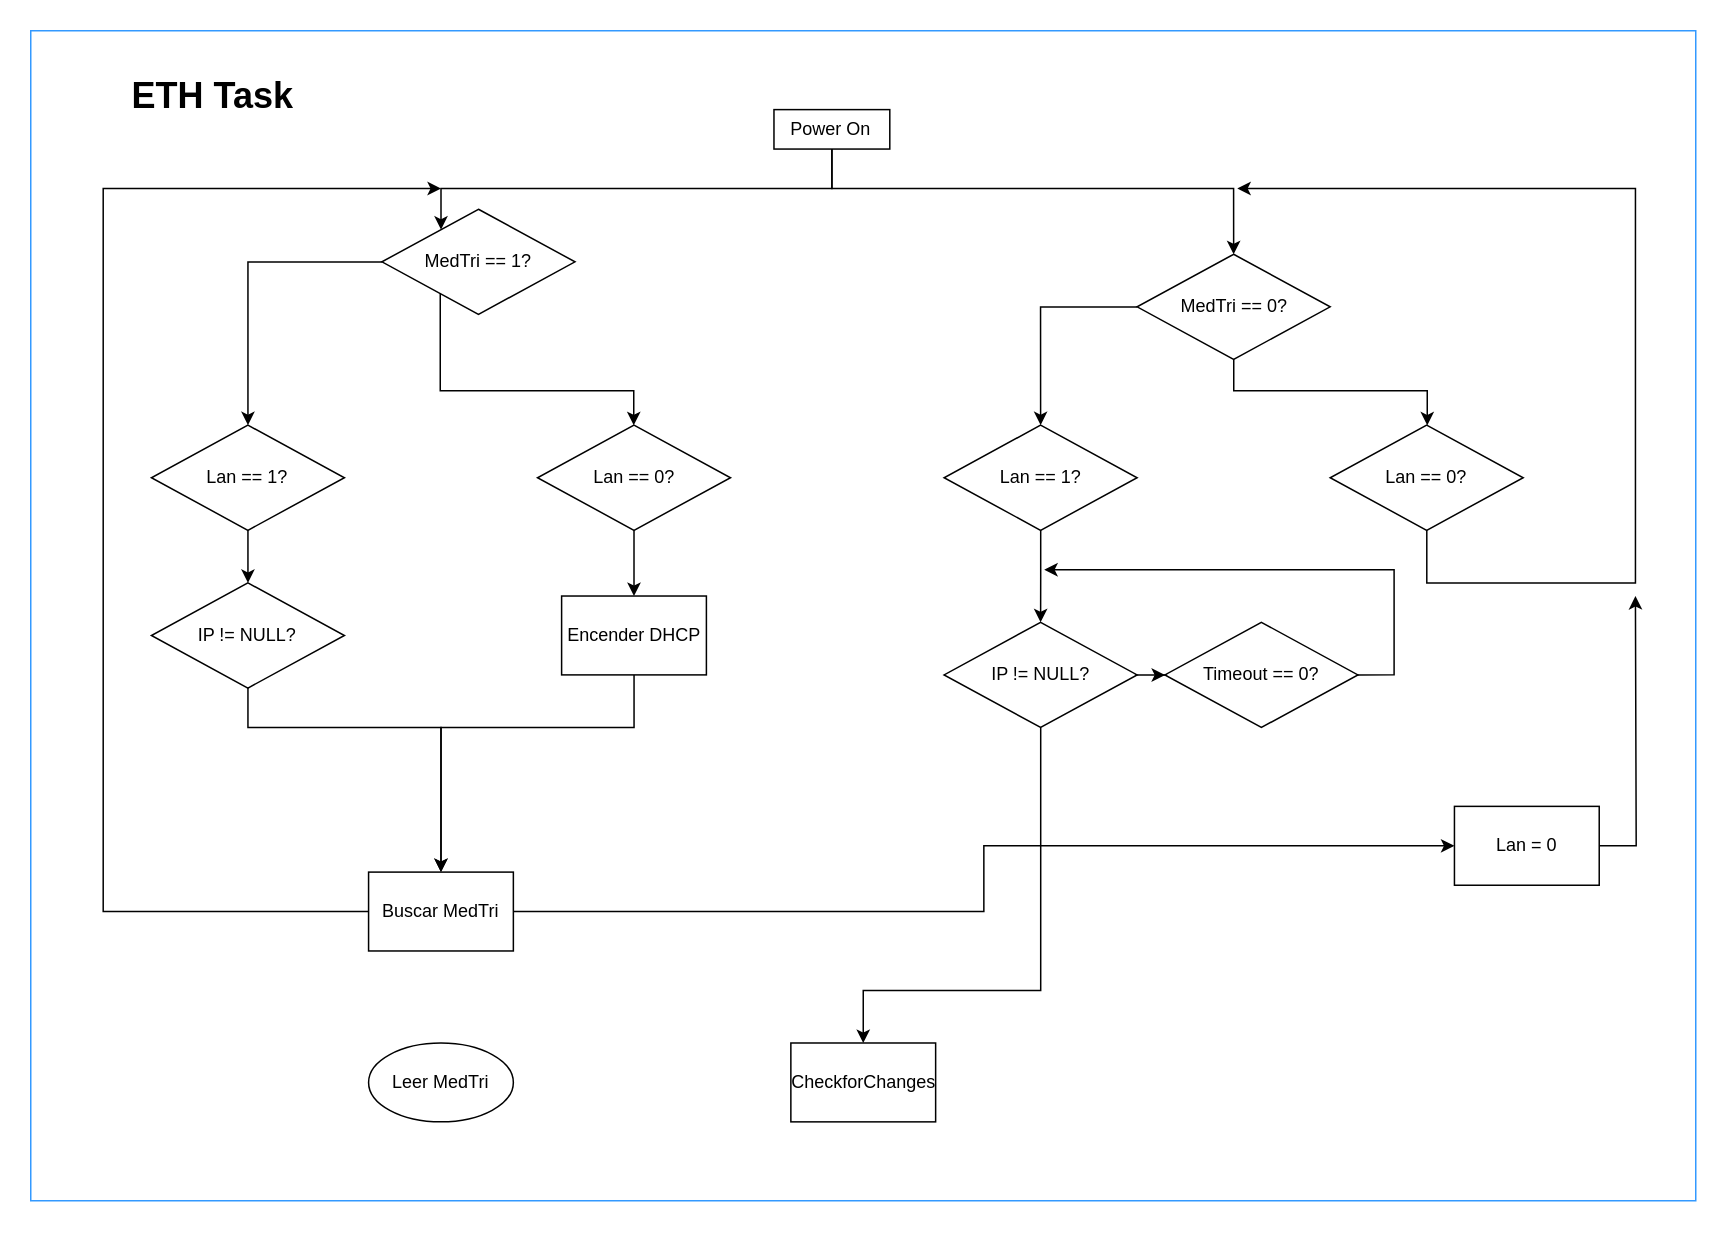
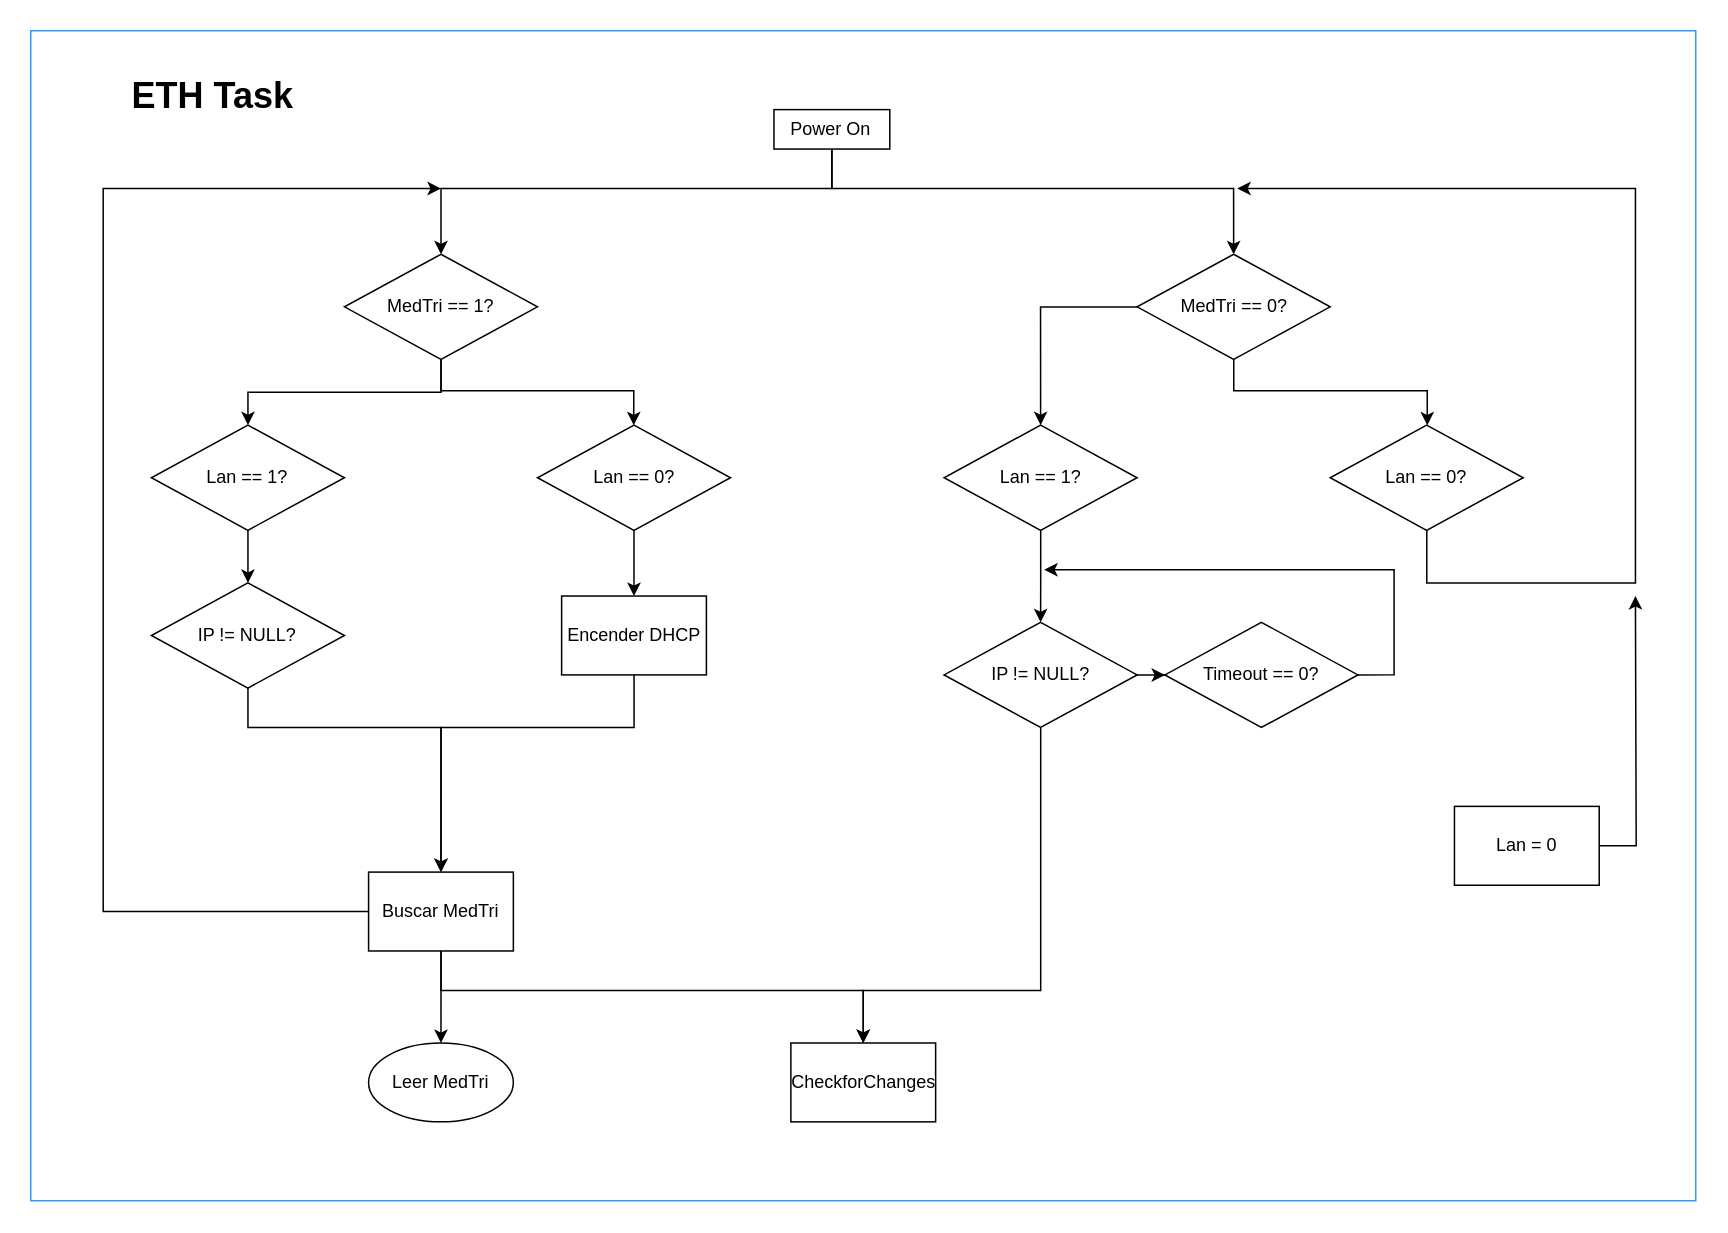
(478, 262) -> (441, 307)
(984, 883) -> (441, 1013)
none -> (652, 990)
